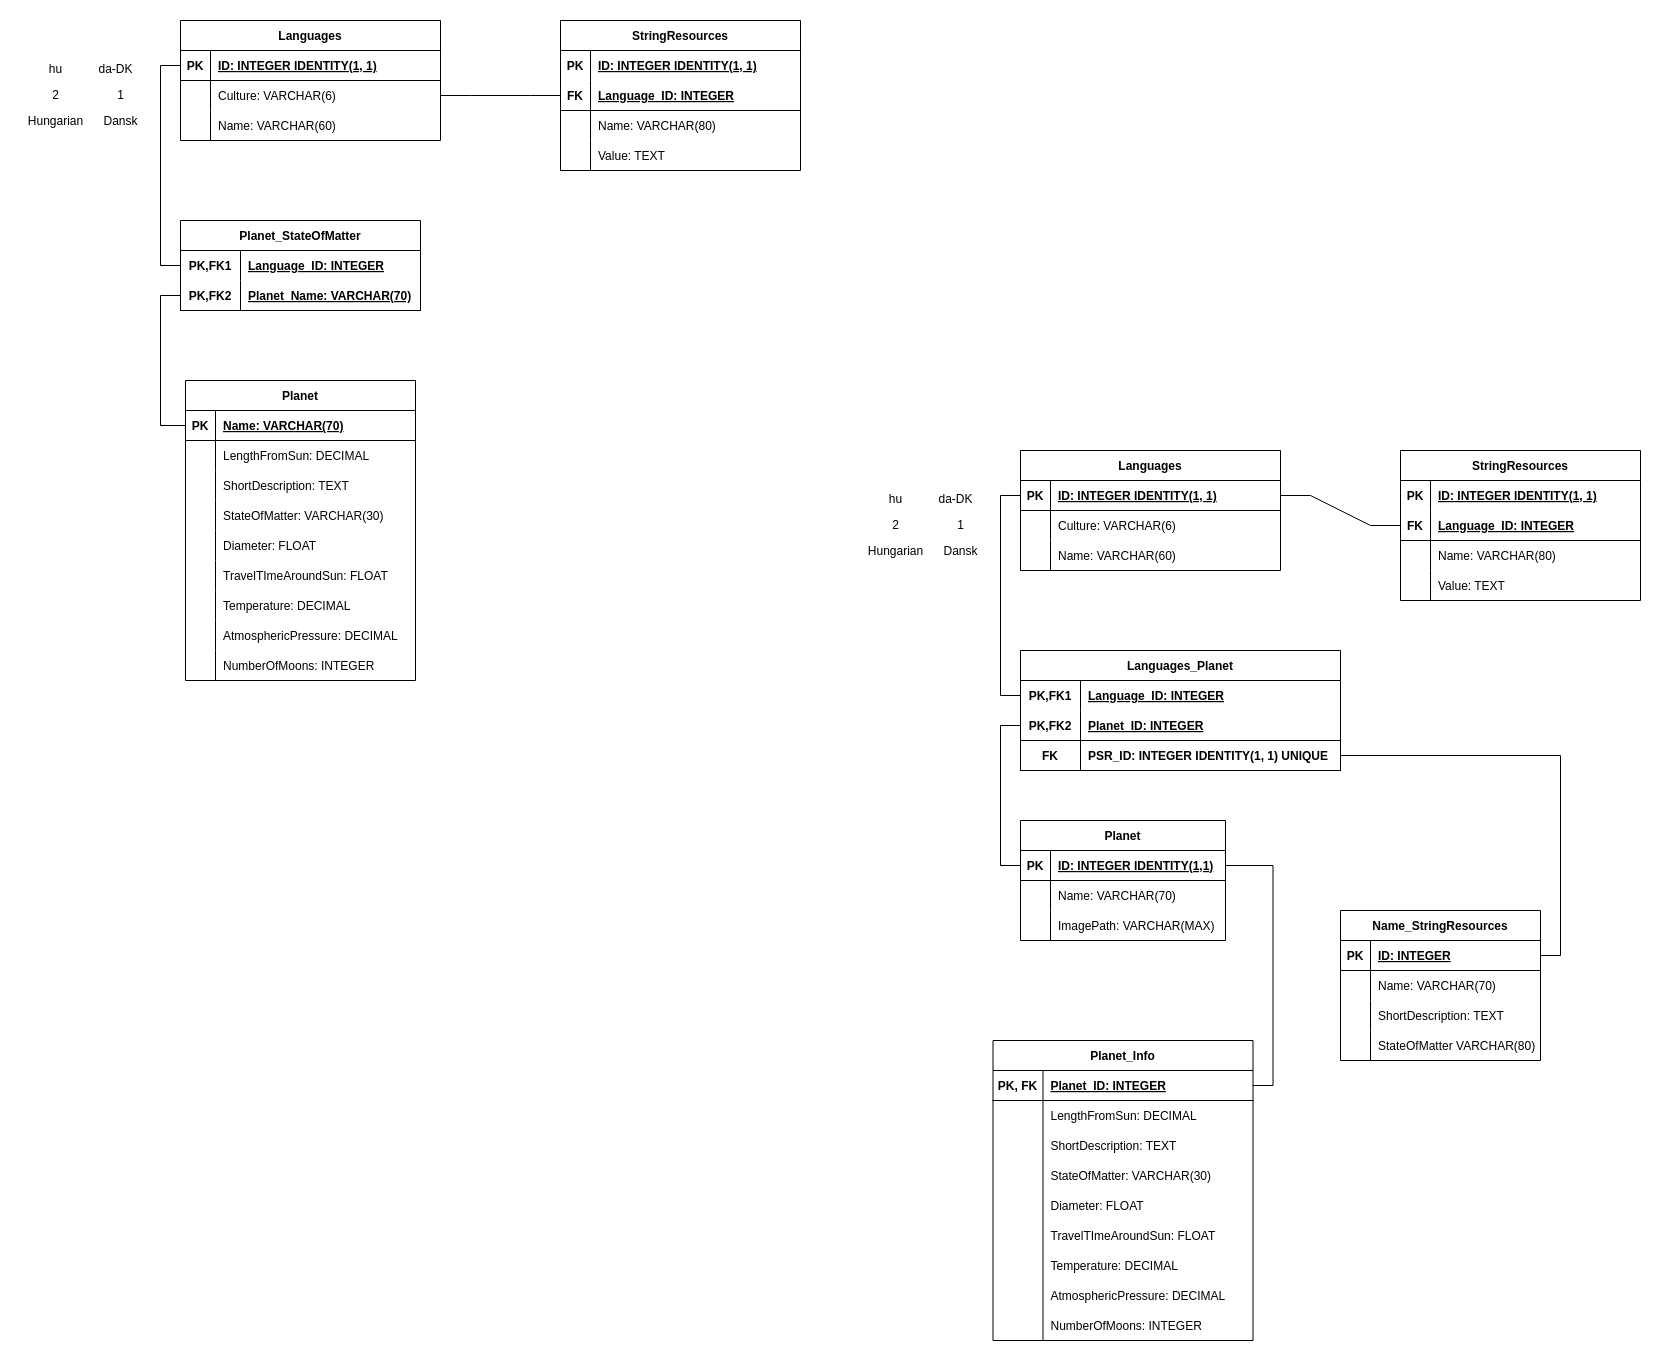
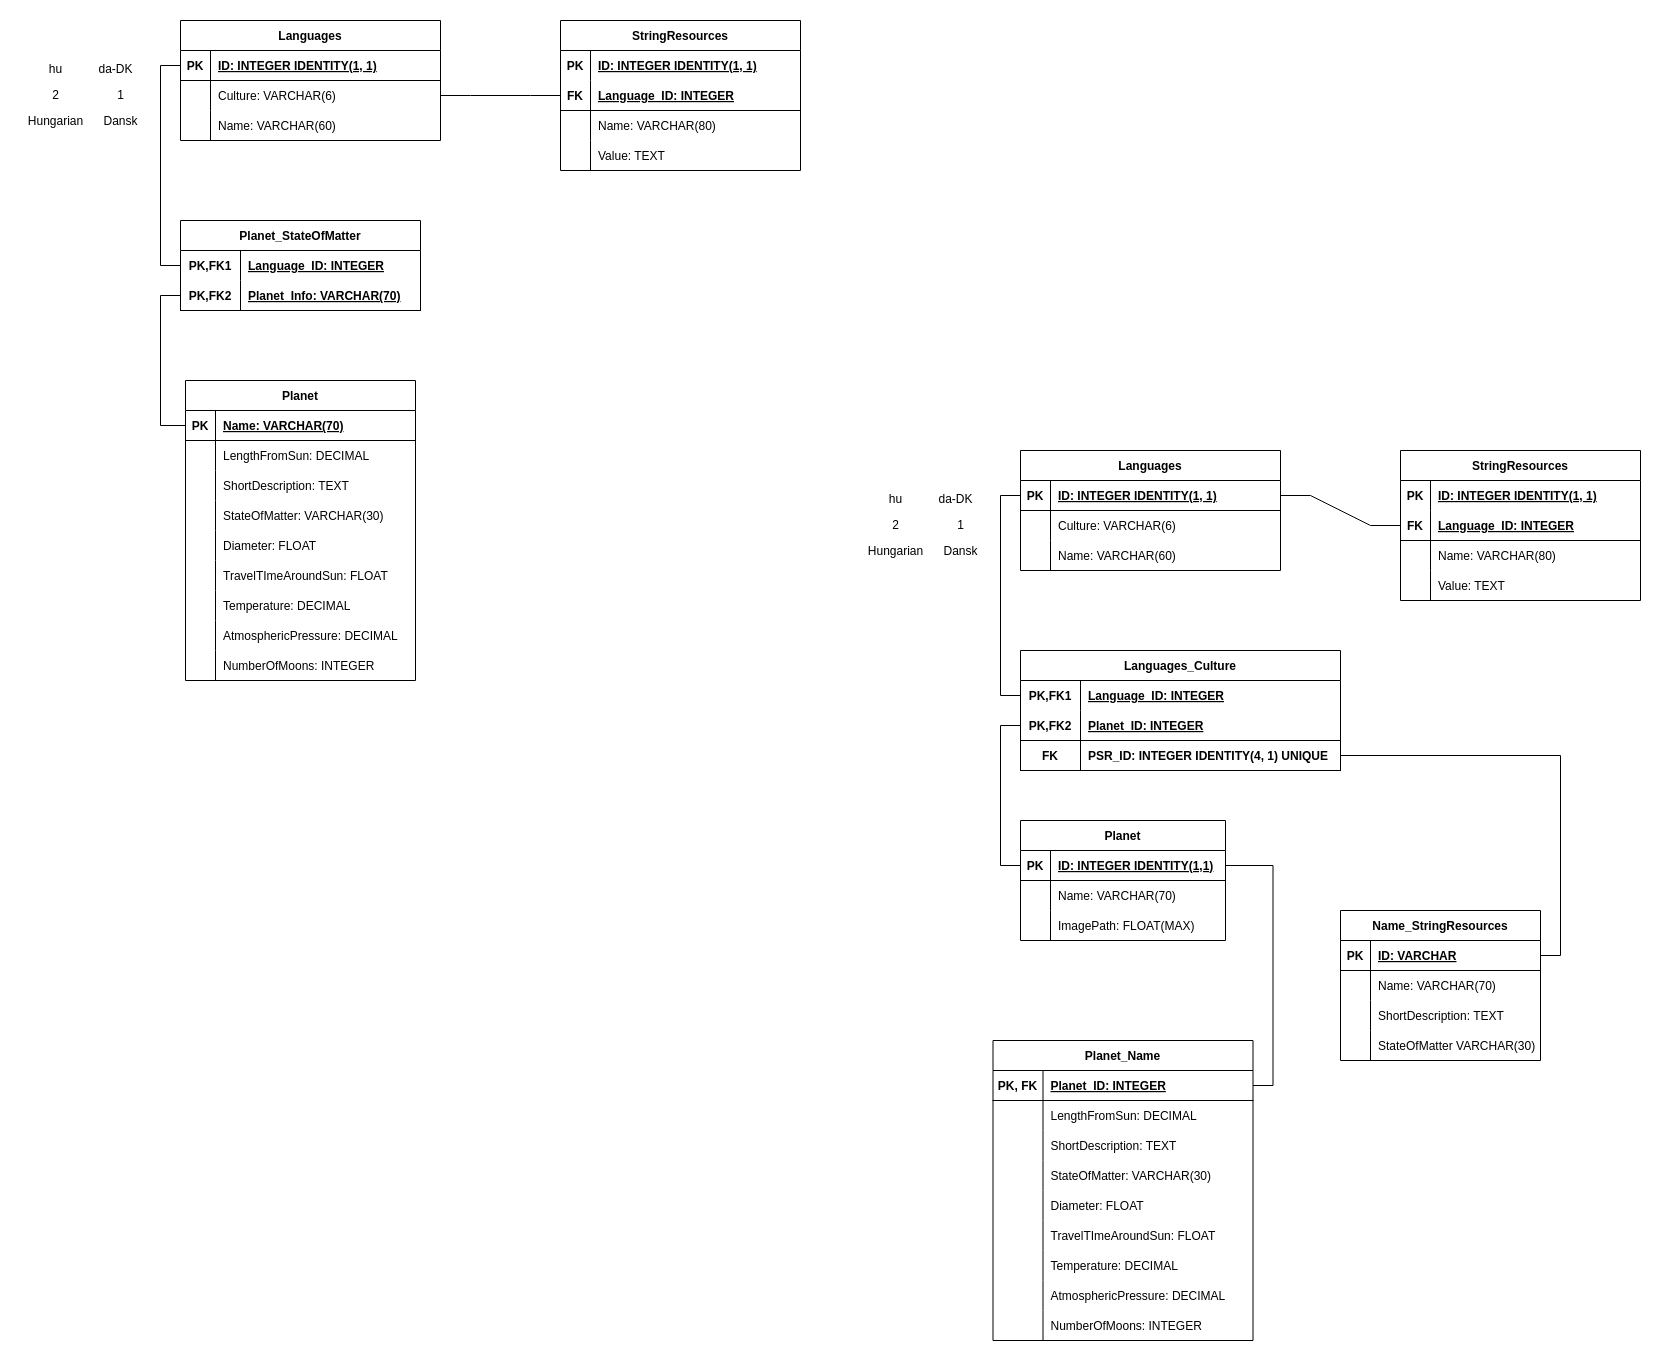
(324, 296) -> (324, 296)
(1180, 666) -> (1180, 666)
(1203, 756) -> (1203, 756)
(1132, 926) -> (1125, 926)
(1412, 956) -> (1412, 956)
(1460, 1046) -> (1460, 1046)
(1123, 1056) -> (1123, 1056)
